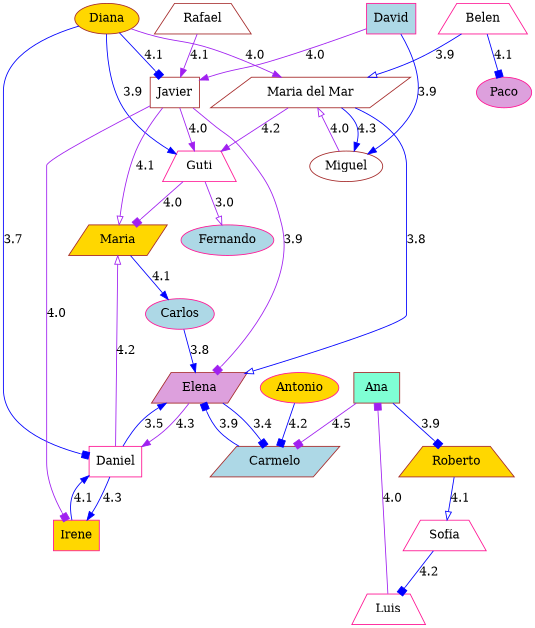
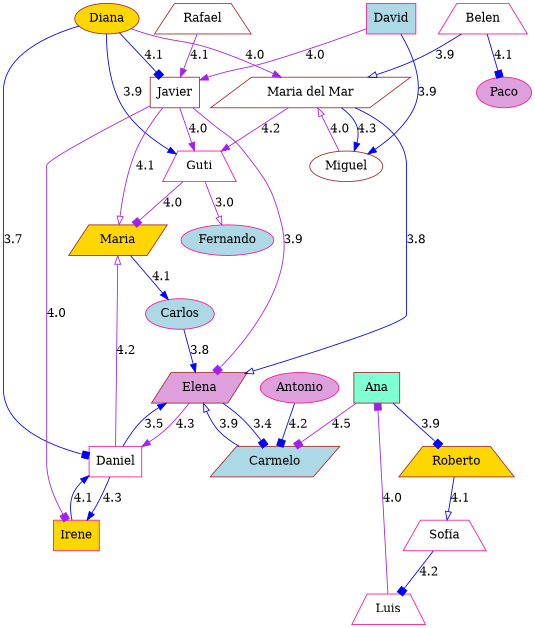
(300, 388) -> (300, 388)
(220, 432) -> (220, 432)
